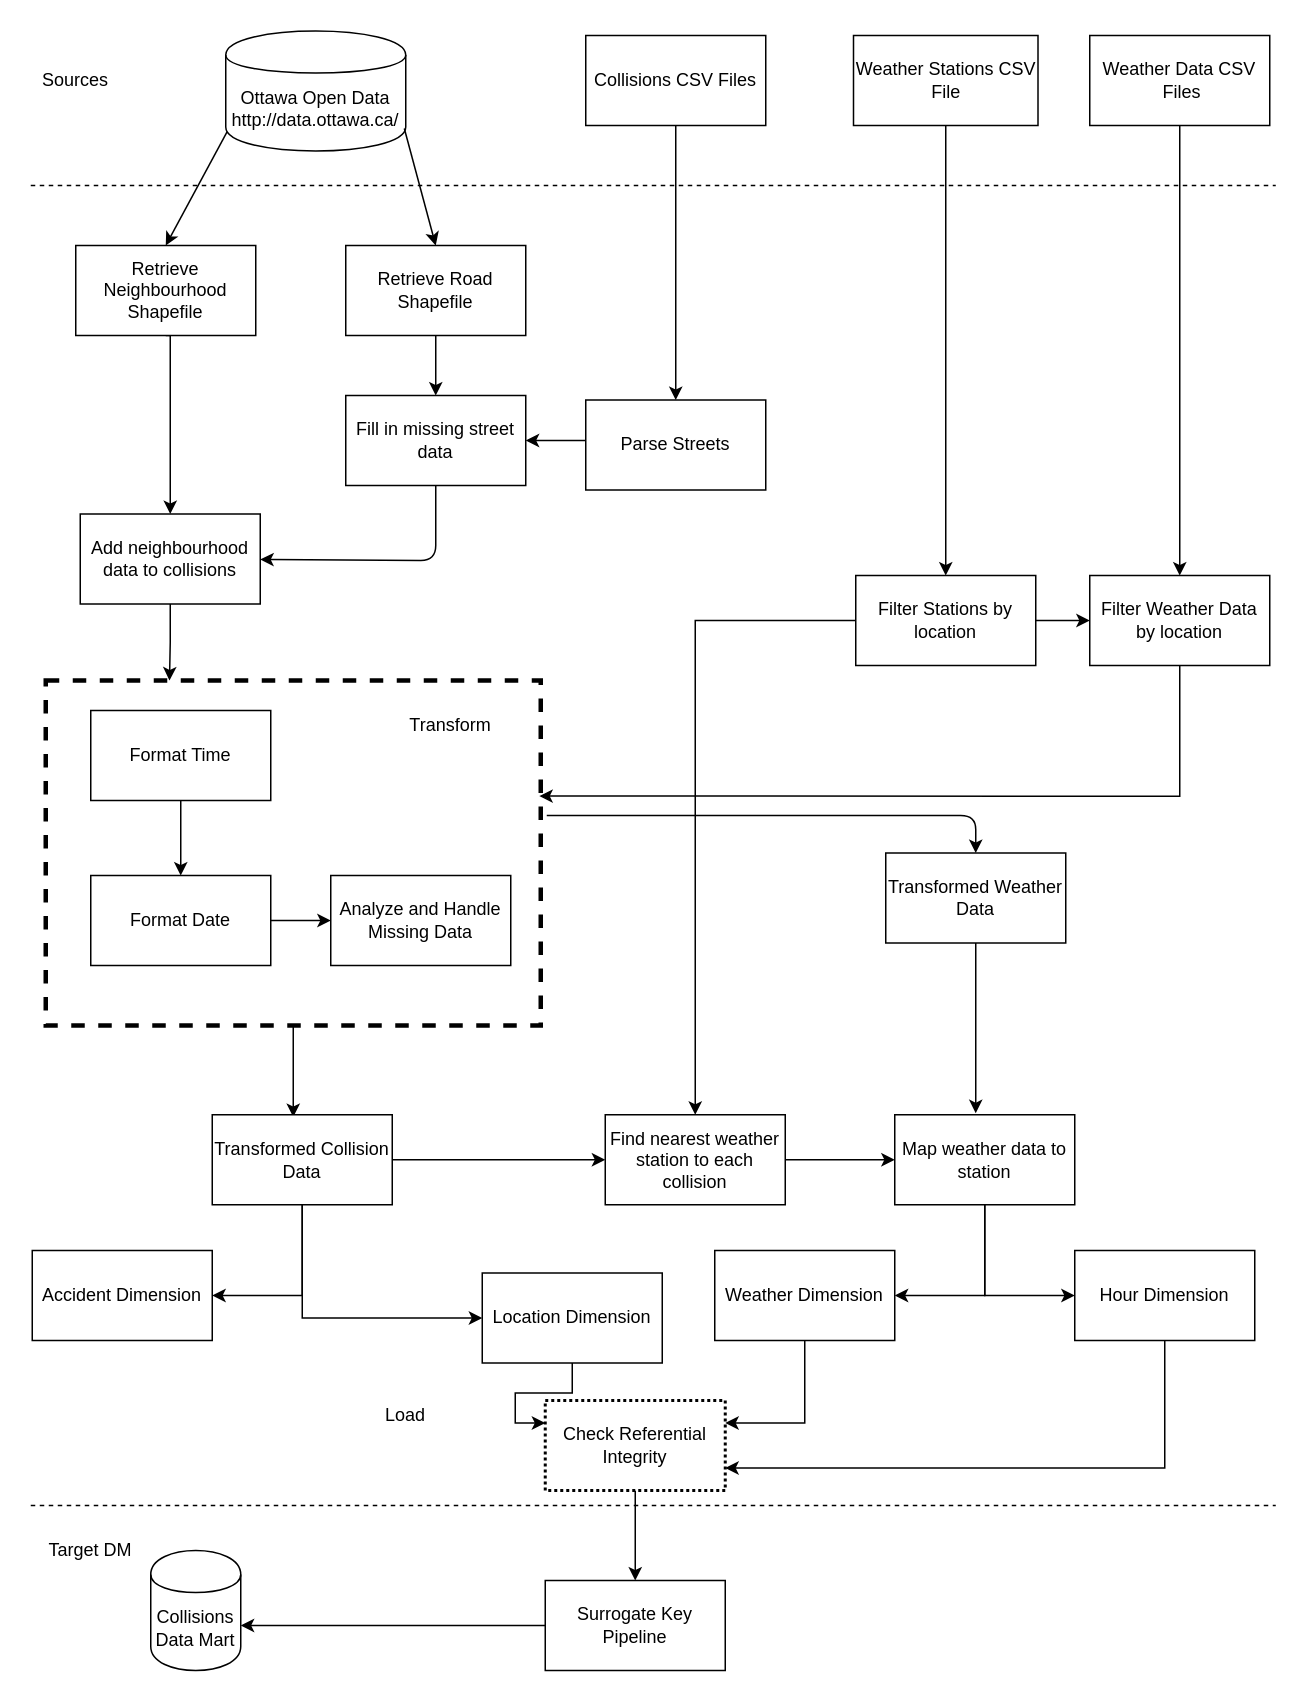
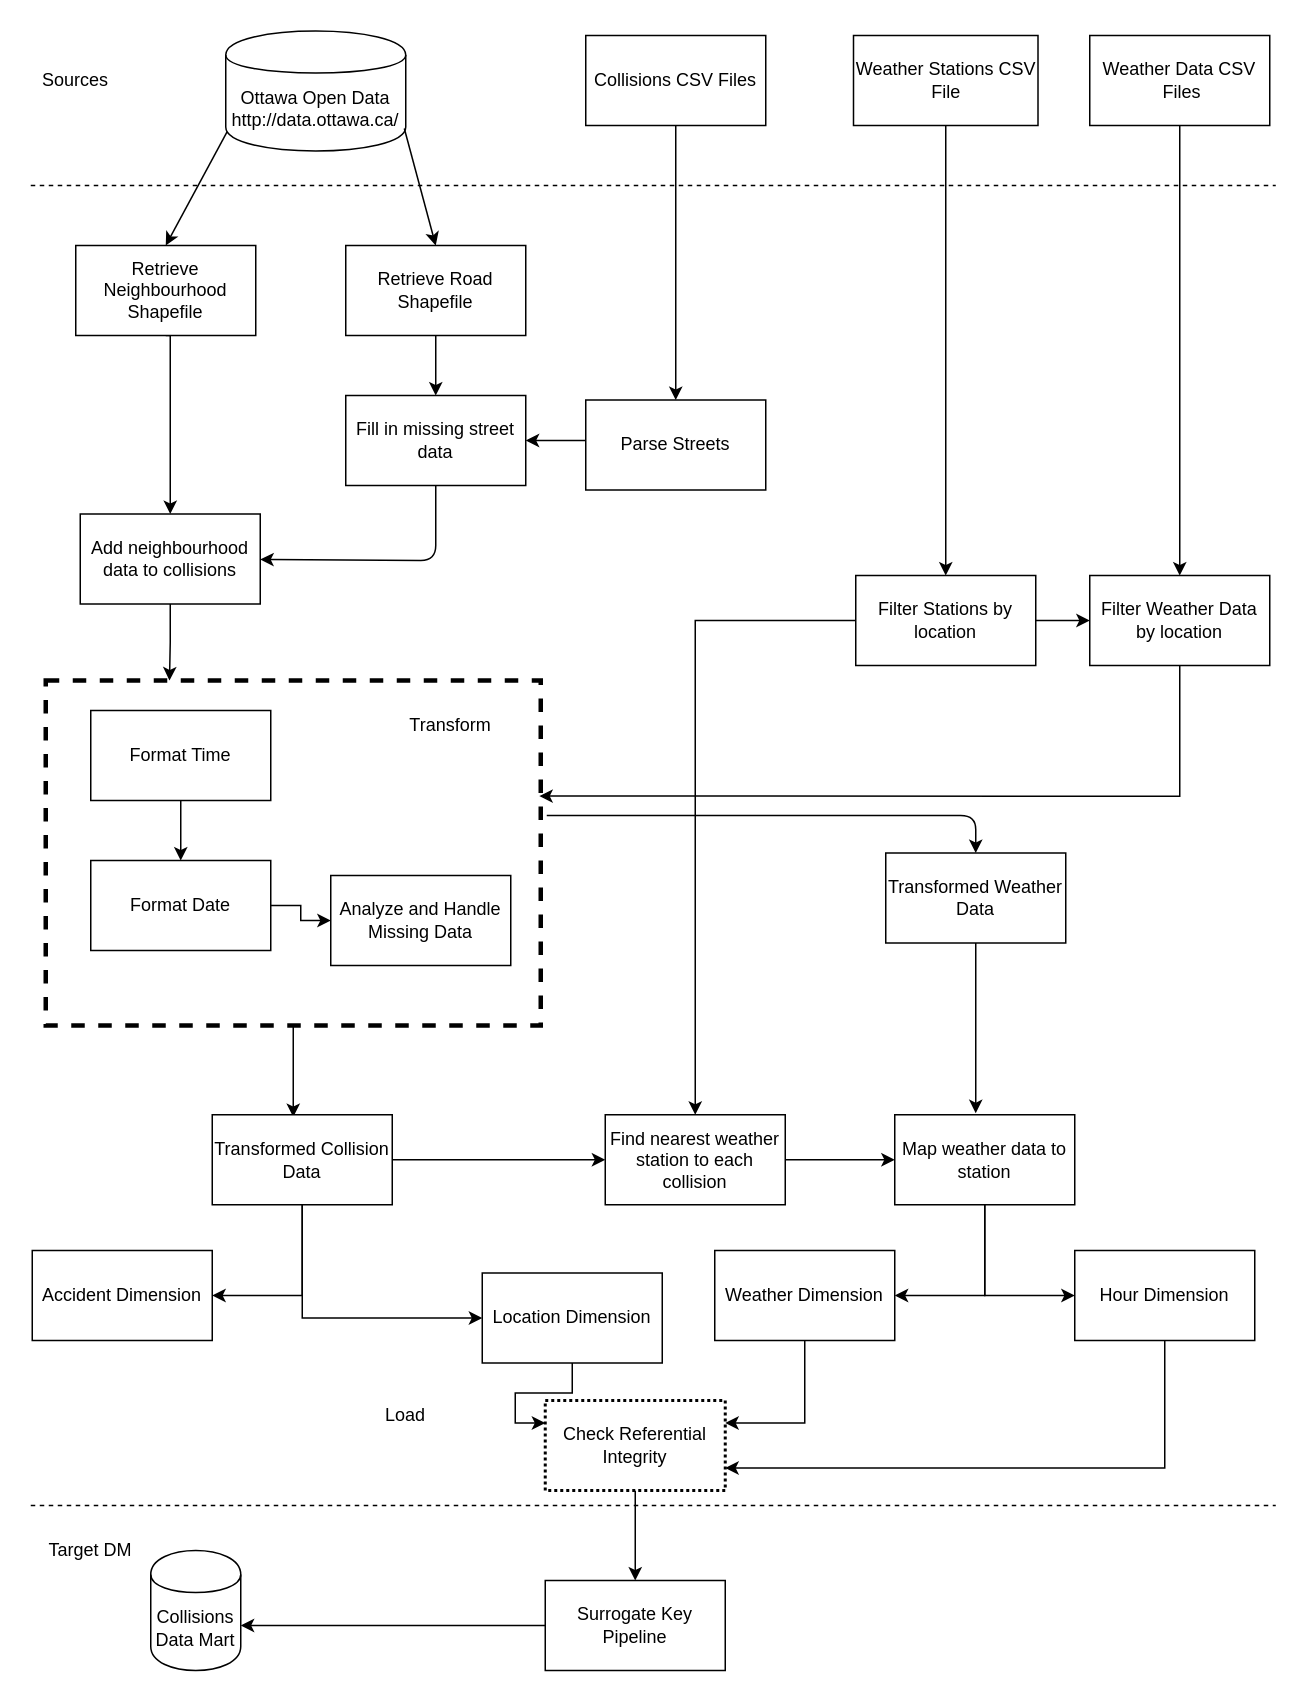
(181, 920) -> (181, 905)
